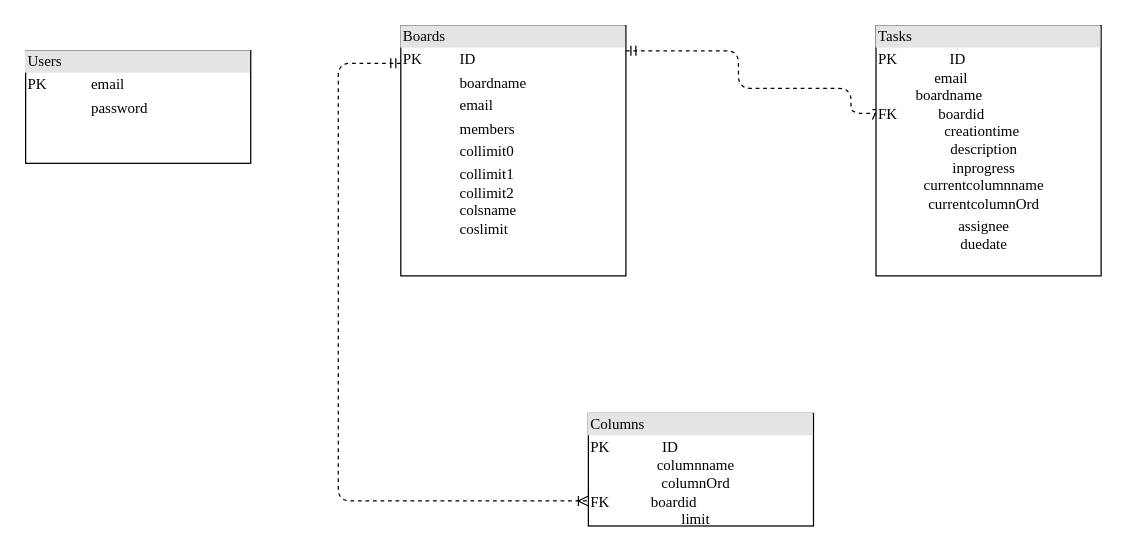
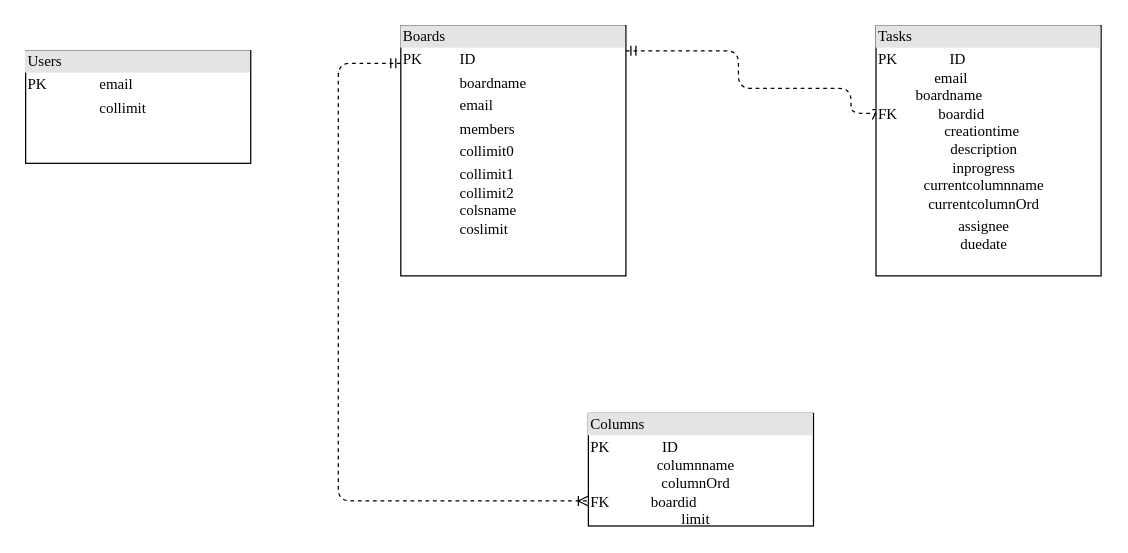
(59, 78) -> (51, 78)
